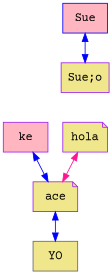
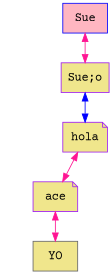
(85, 48) -> (85, 48)
none -> (85, 107)
(26, 137) -> none
(55, 226) -> (55, 226)
